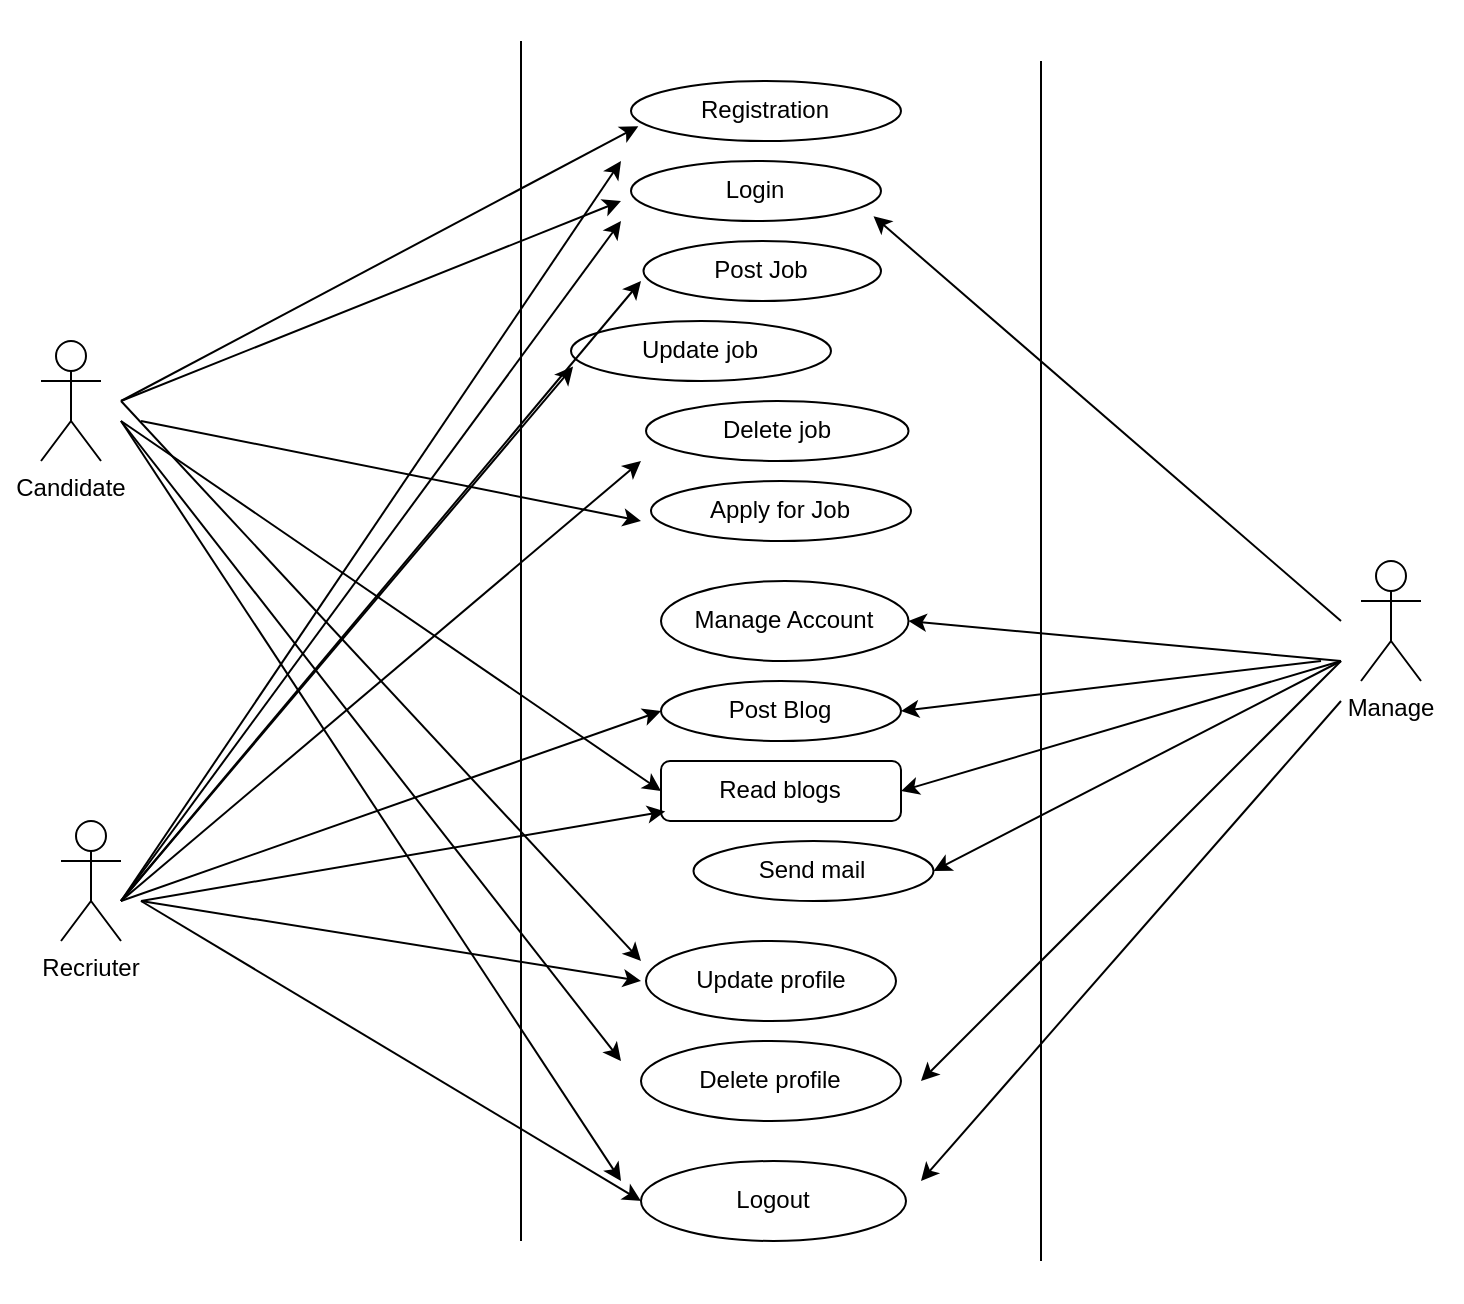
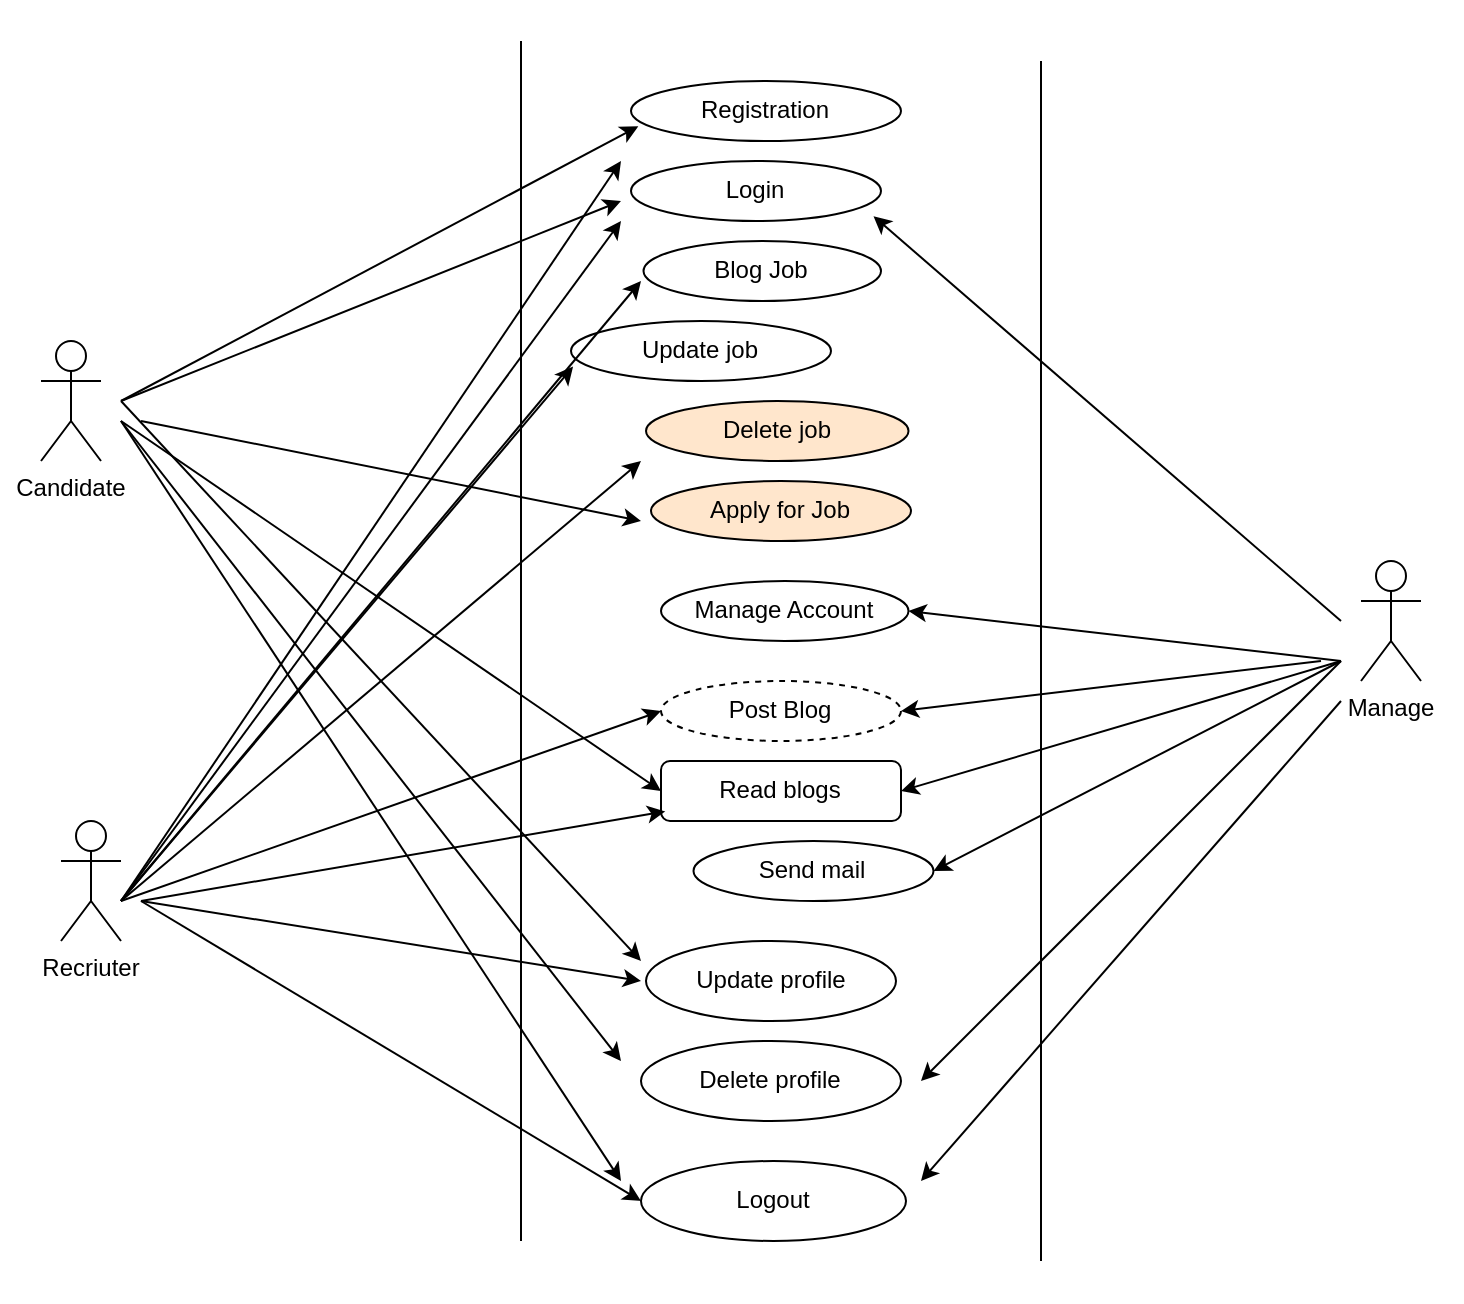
(762, 271) -> (762, 271)
(777, 431) -> (777, 431)
(781, 511) -> (781, 511)
(785, 621) -> (785, 611)
(781, 711) -> (781, 711)
